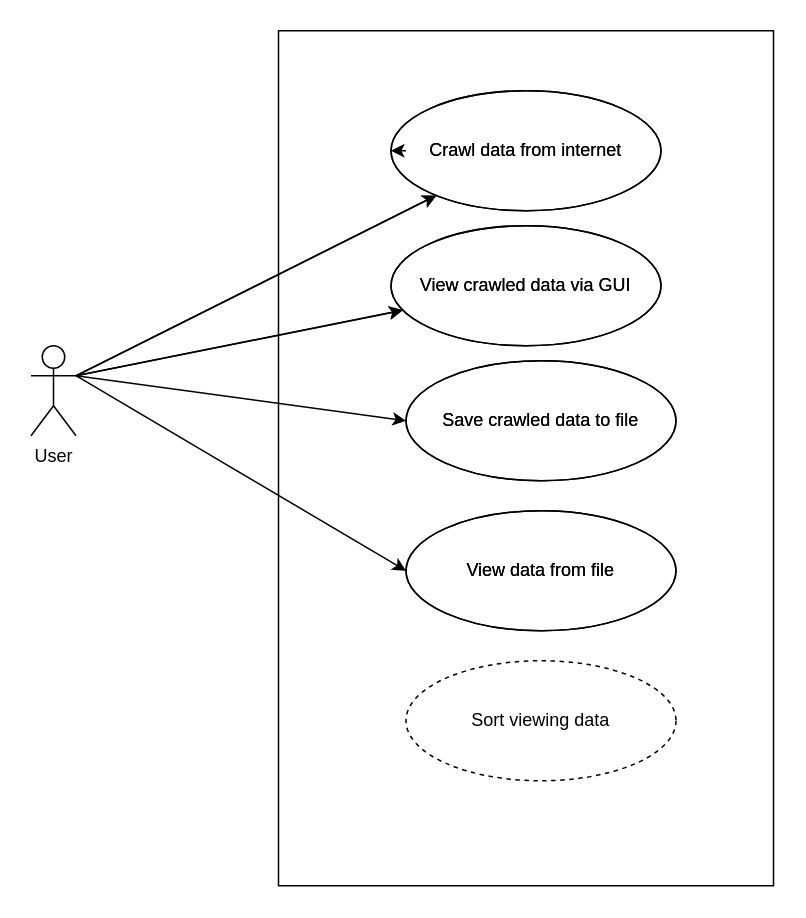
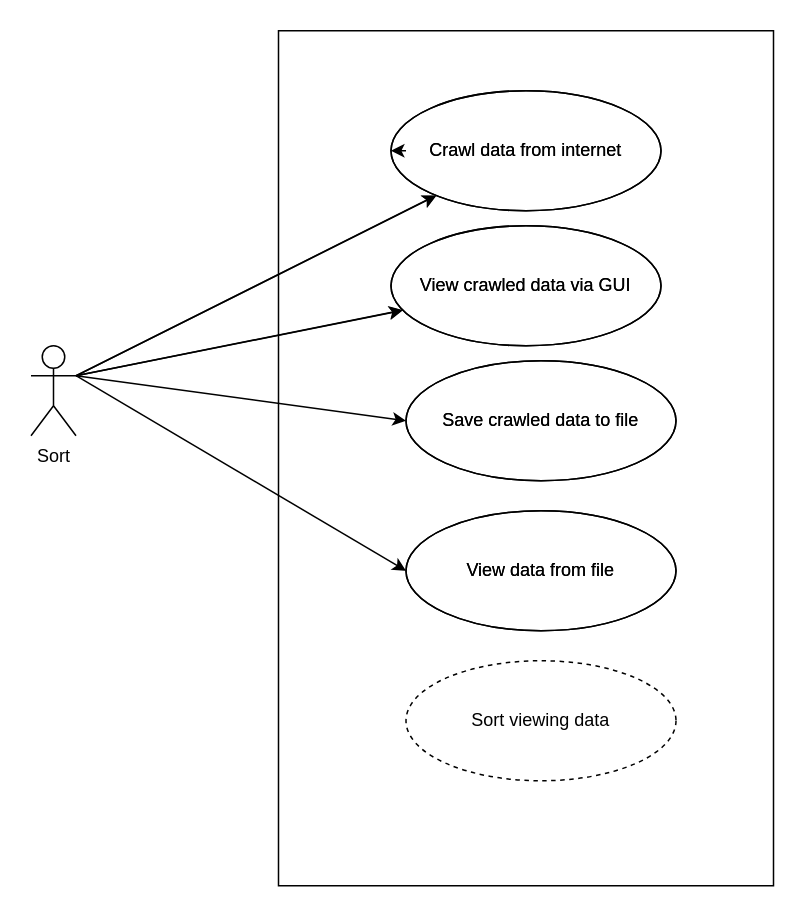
(54, 457) -> (54, 457)
